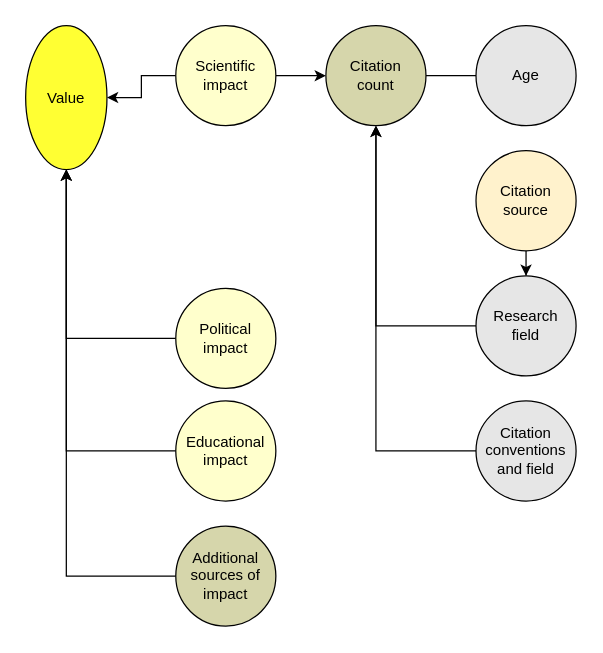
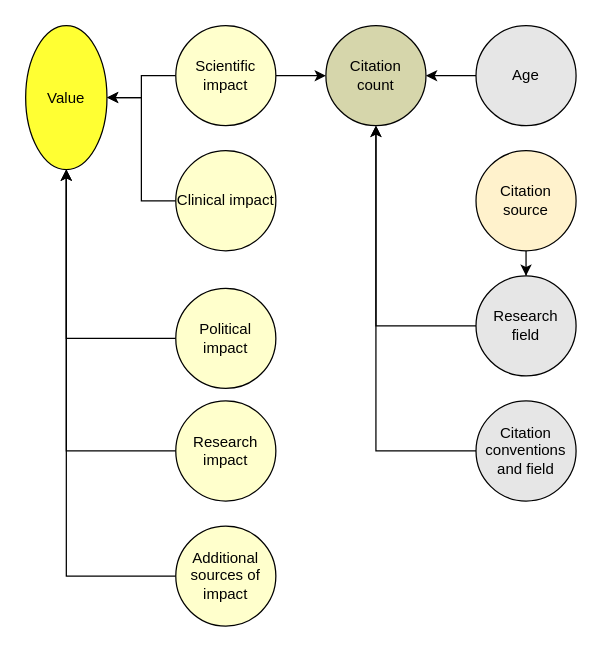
(432, 76) -> (436, 76)
none -> (141, 167)
none -> (226, 201)
(226, 451) -> (226, 451)
(226, 576) -> (226, 576)
